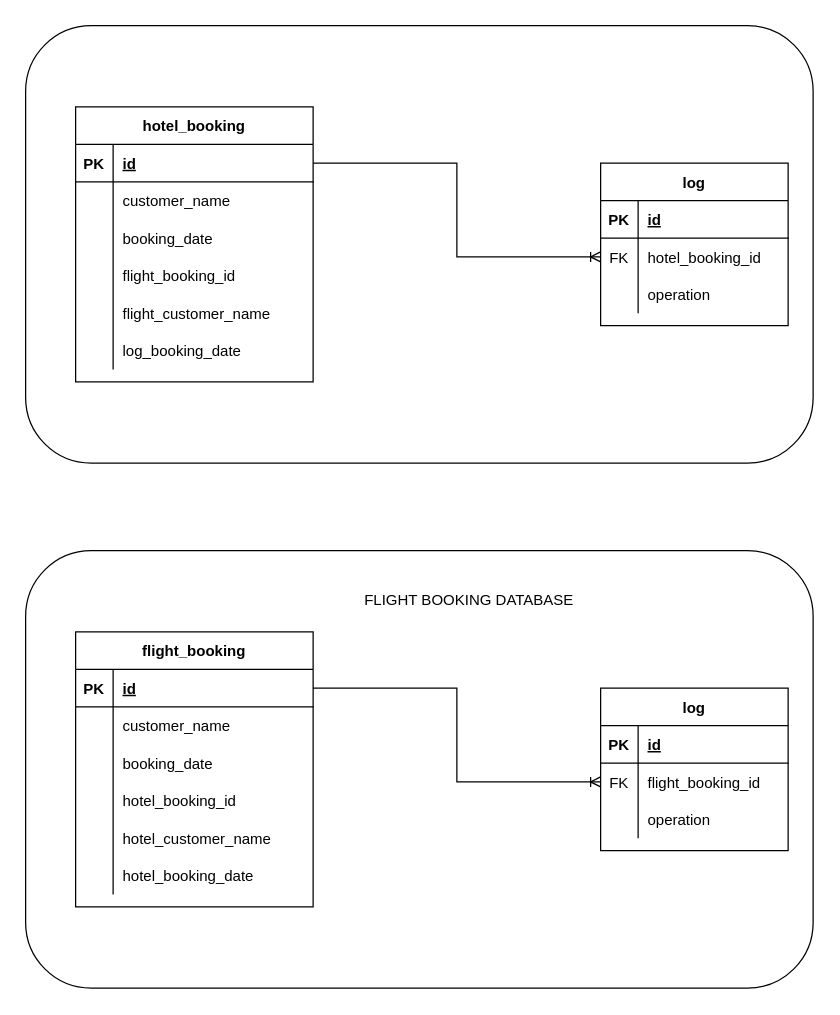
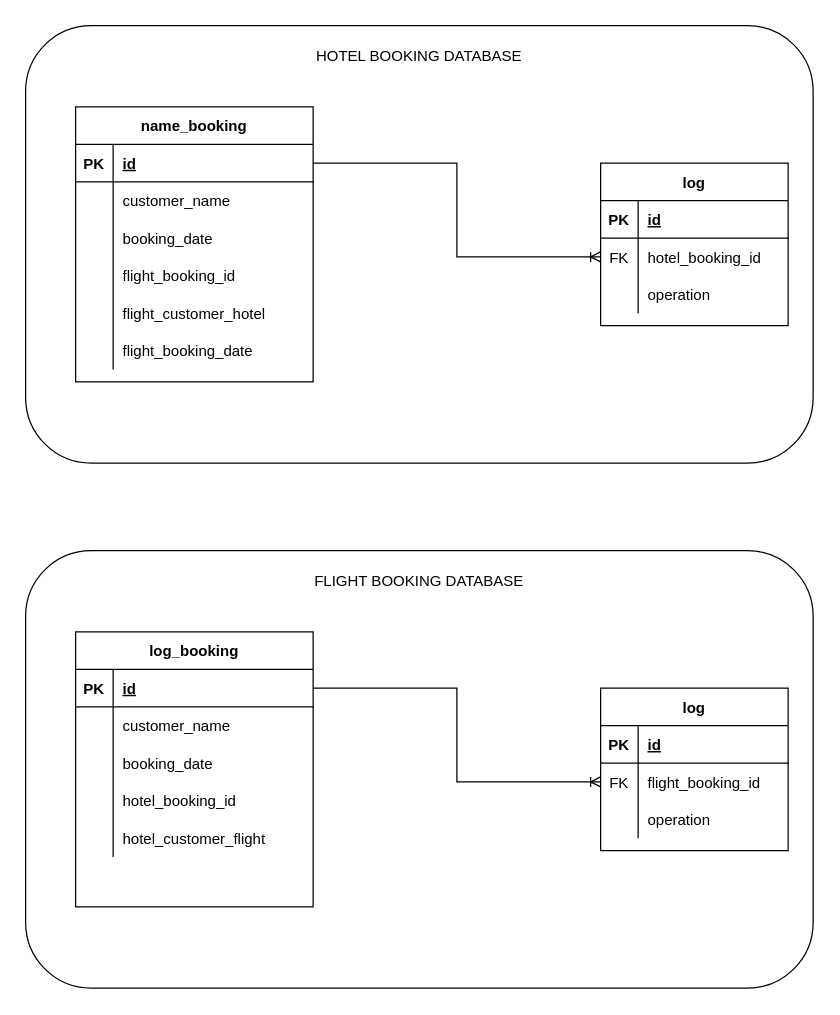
none -> (419, 57)
(194, 126) -> (194, 126)
(203, 314) -> (205, 314)
(186, 351) -> (196, 351)
(469, 601) -> (419, 582)
(194, 651) -> (194, 651)
(200, 839) -> (205, 839)
(213, 876) -> none
